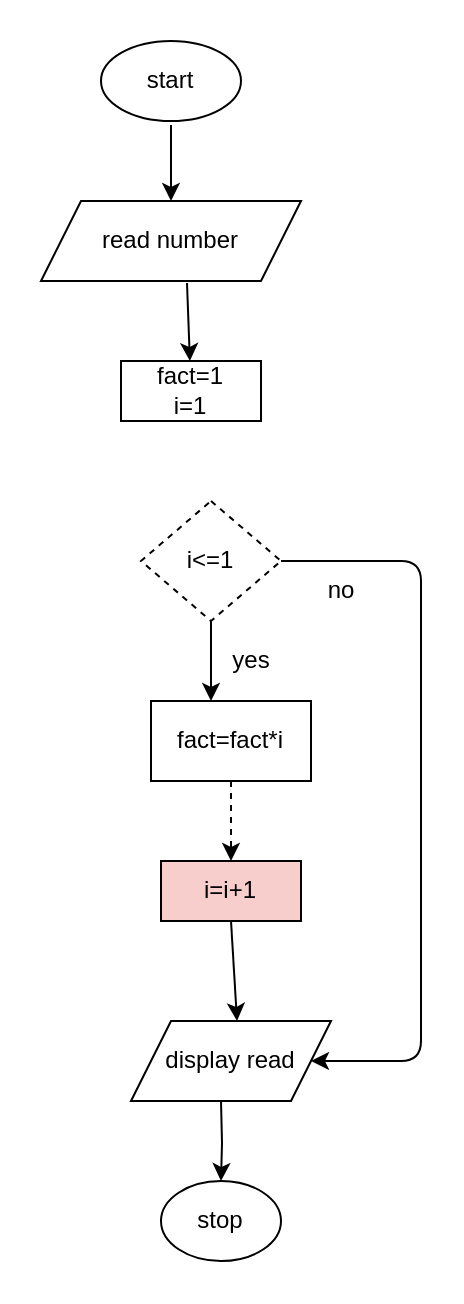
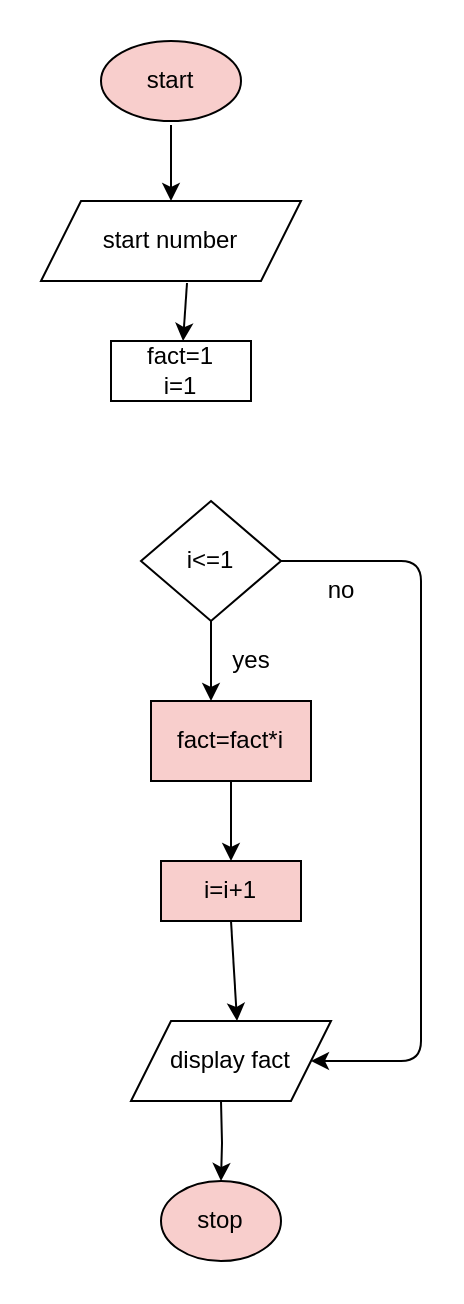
(171, 81) -> (171, 81)
(171, 241) -> (171, 241)
(191, 391) -> (181, 371)
(211, 561) -> (211, 561)
(231, 741) -> (231, 741)
(231, 813) -> (231, 813)
(231, 1061) -> (231, 1061)
(221, 1221) -> (221, 1221)
